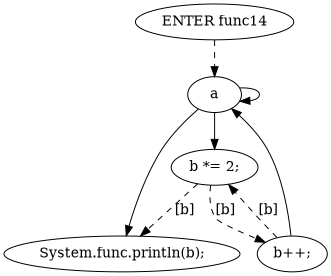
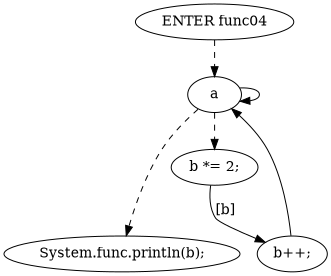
(215, 22) -> (215, 22)
(215, 126) -> (215, 126)
(154, 162) -> (154, 162)
(173, 207) -> none
(256, 215) -> none
(220, 222) -> (220, 222)
